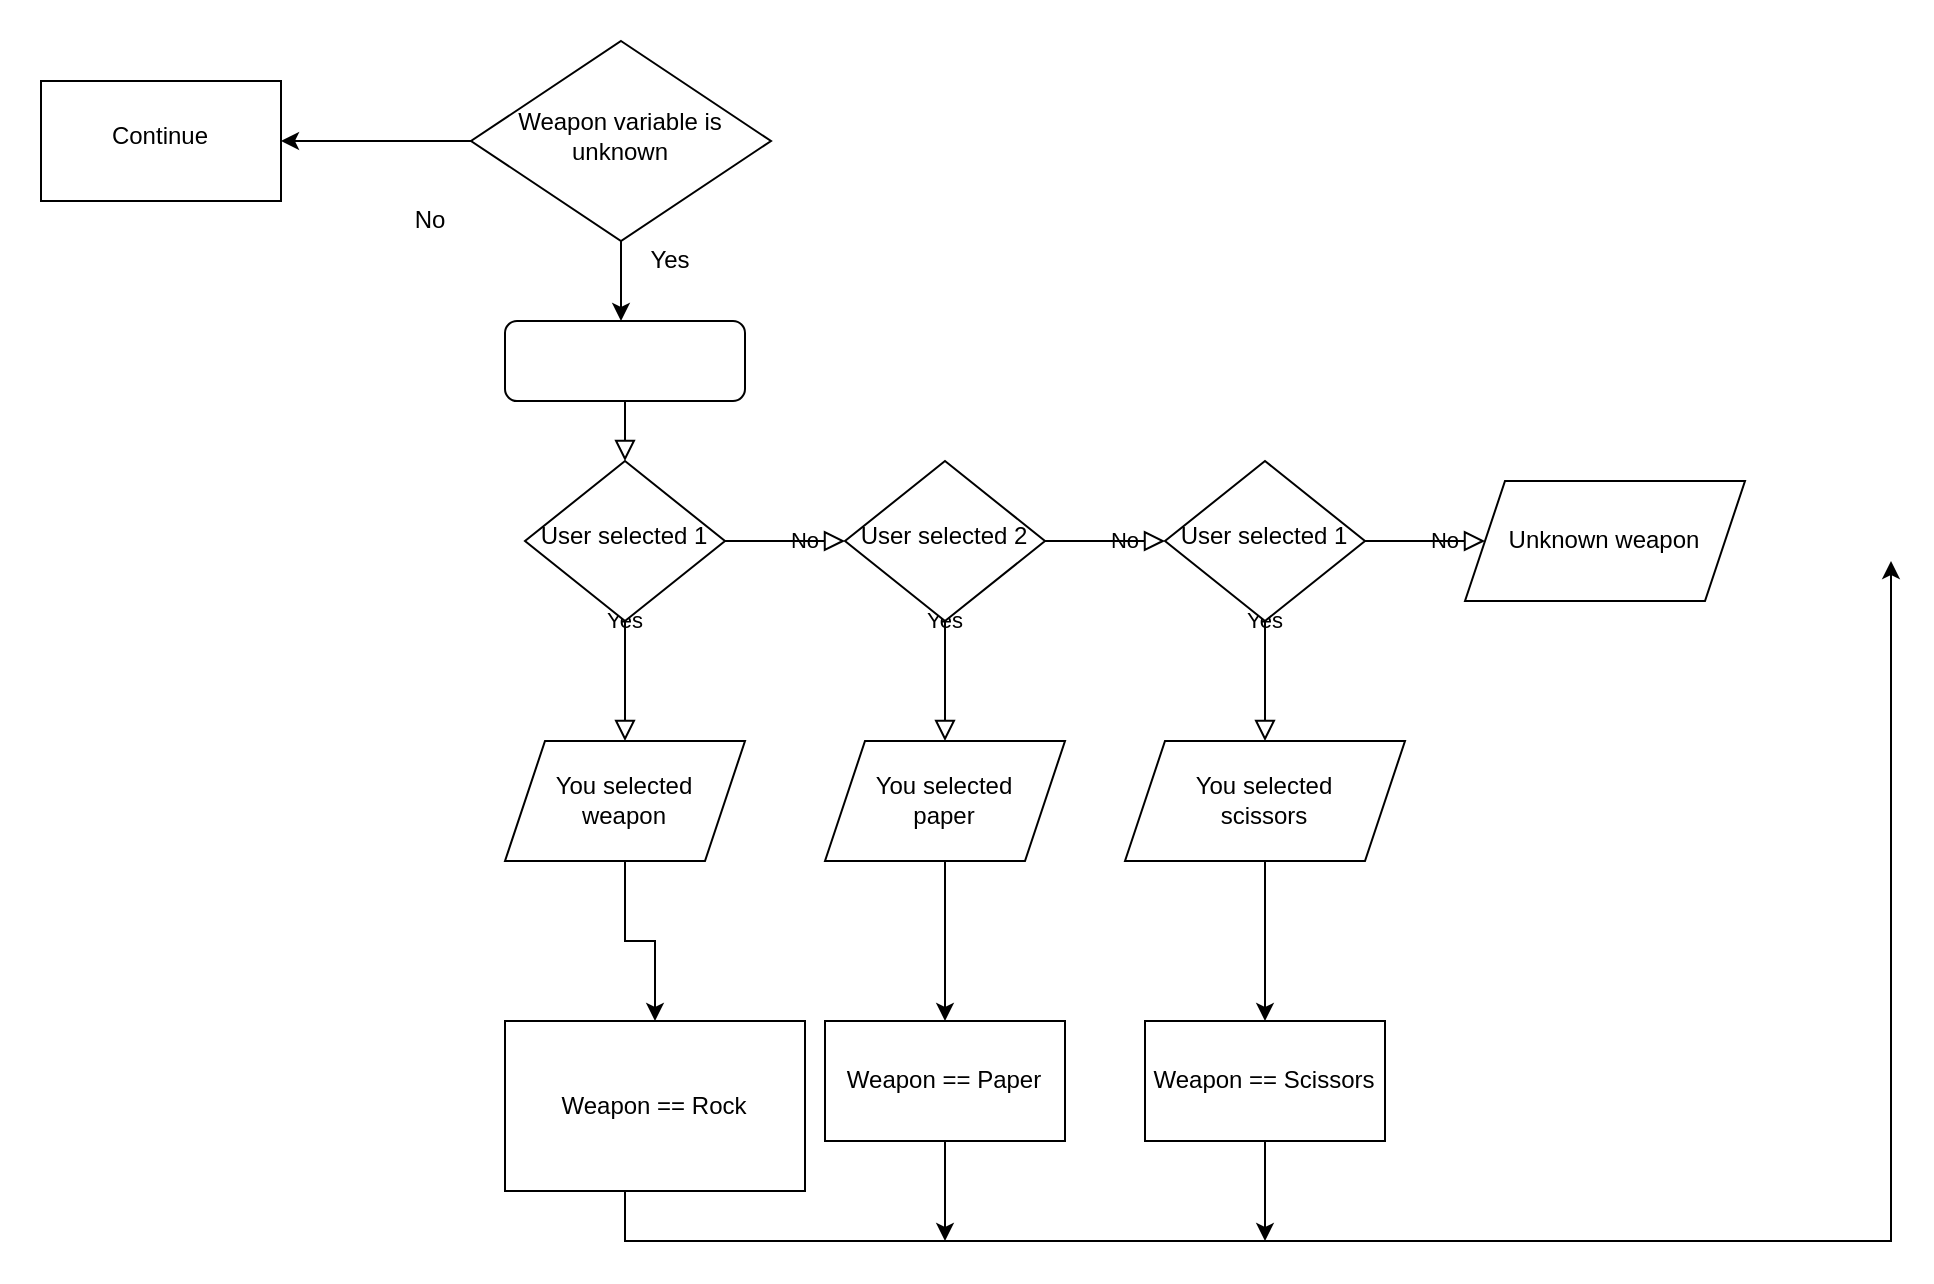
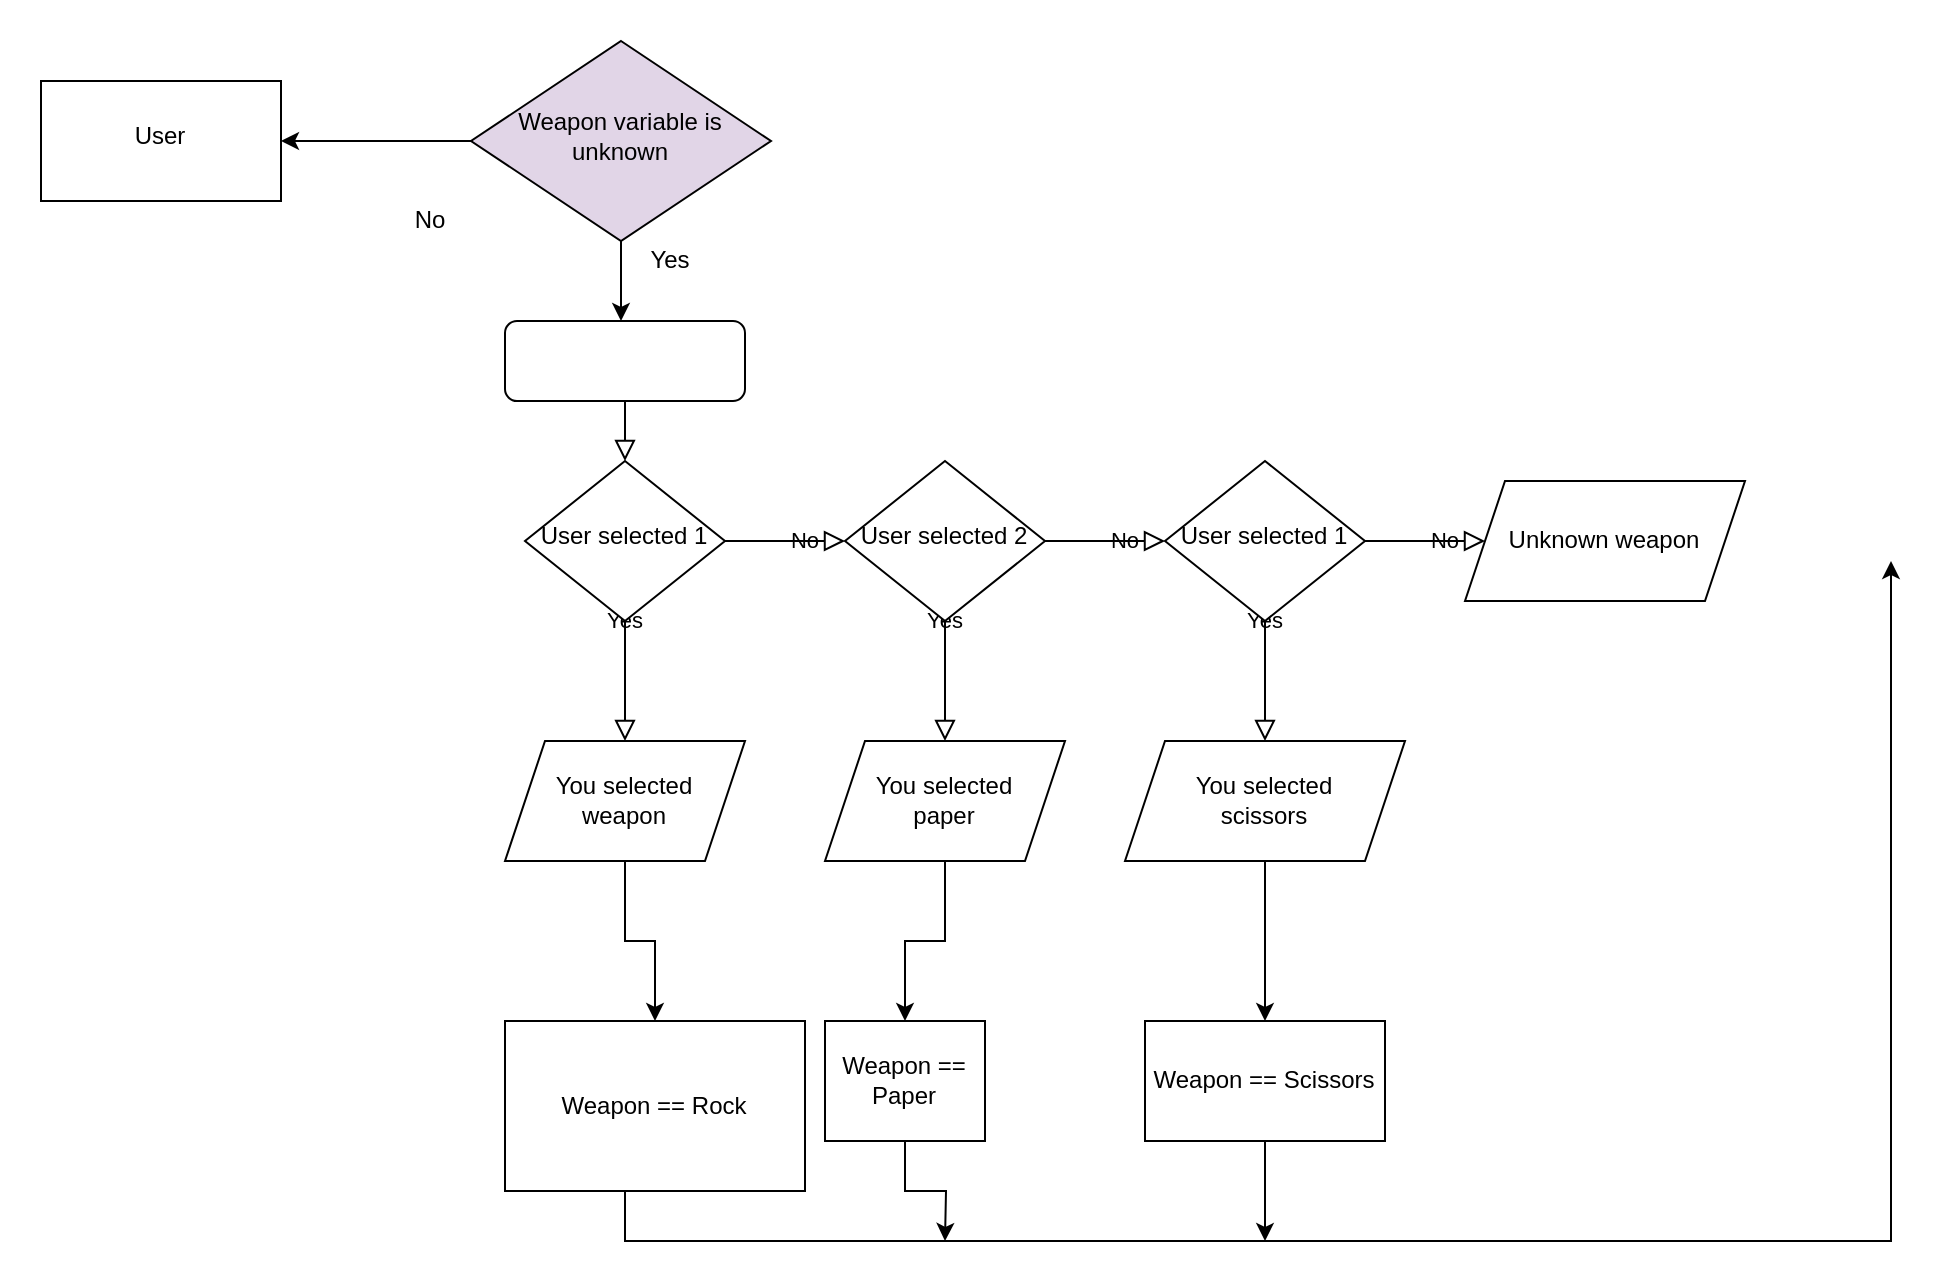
(161, 137) -> (161, 137)
(621, 141) -> (621, 141)
(945, 1081) -> (905, 1081)
